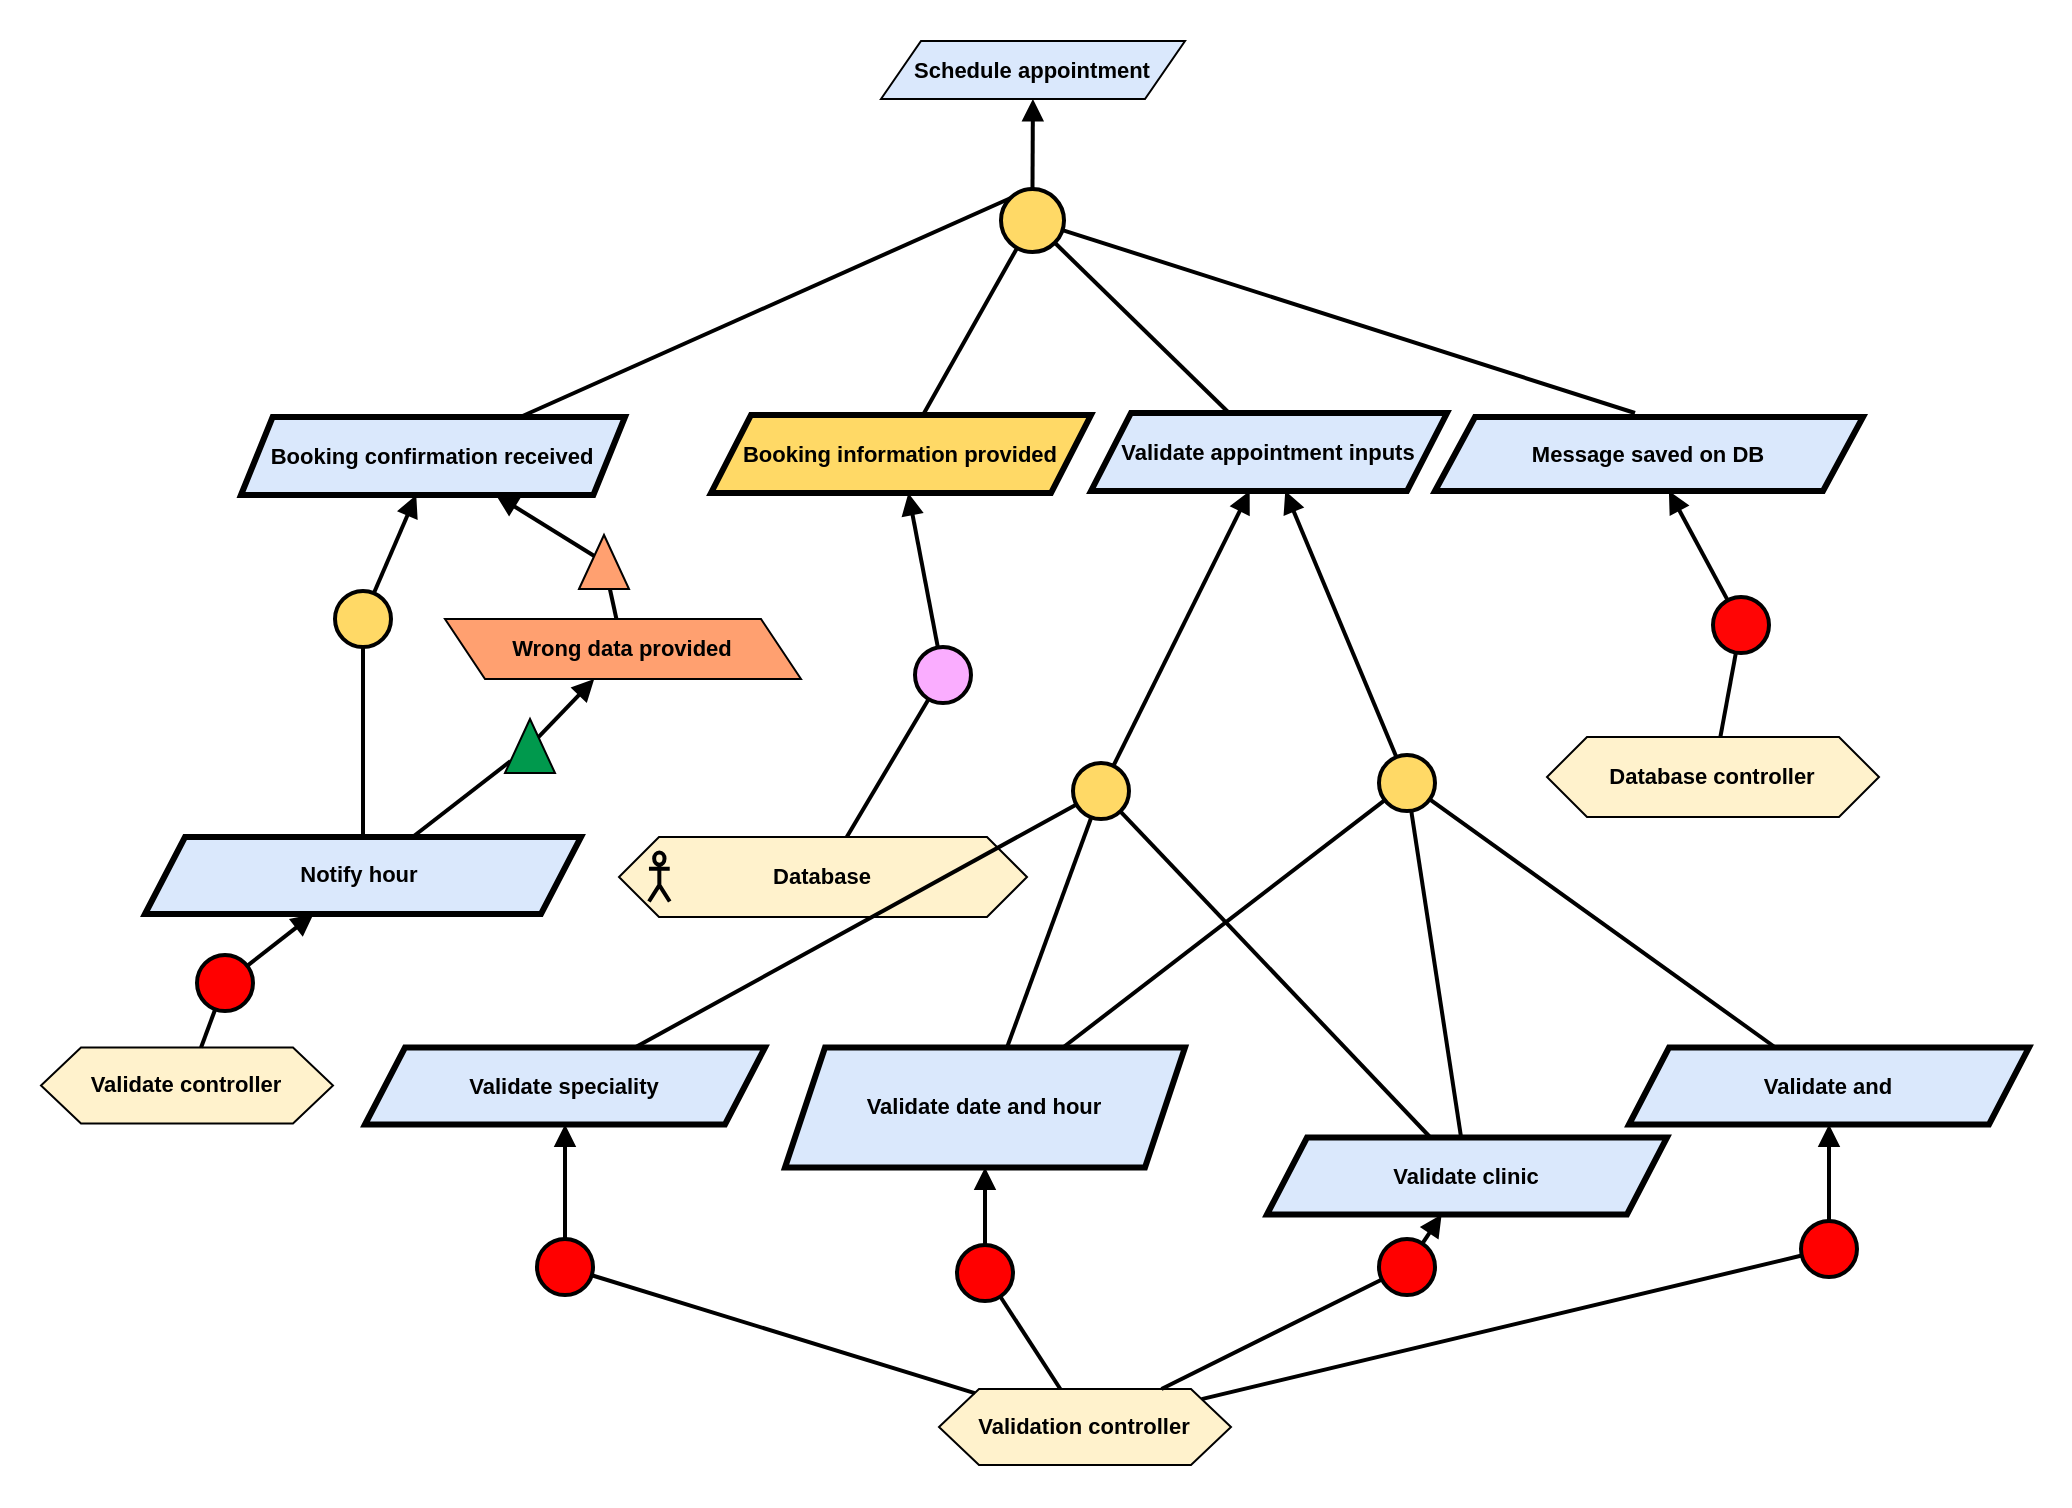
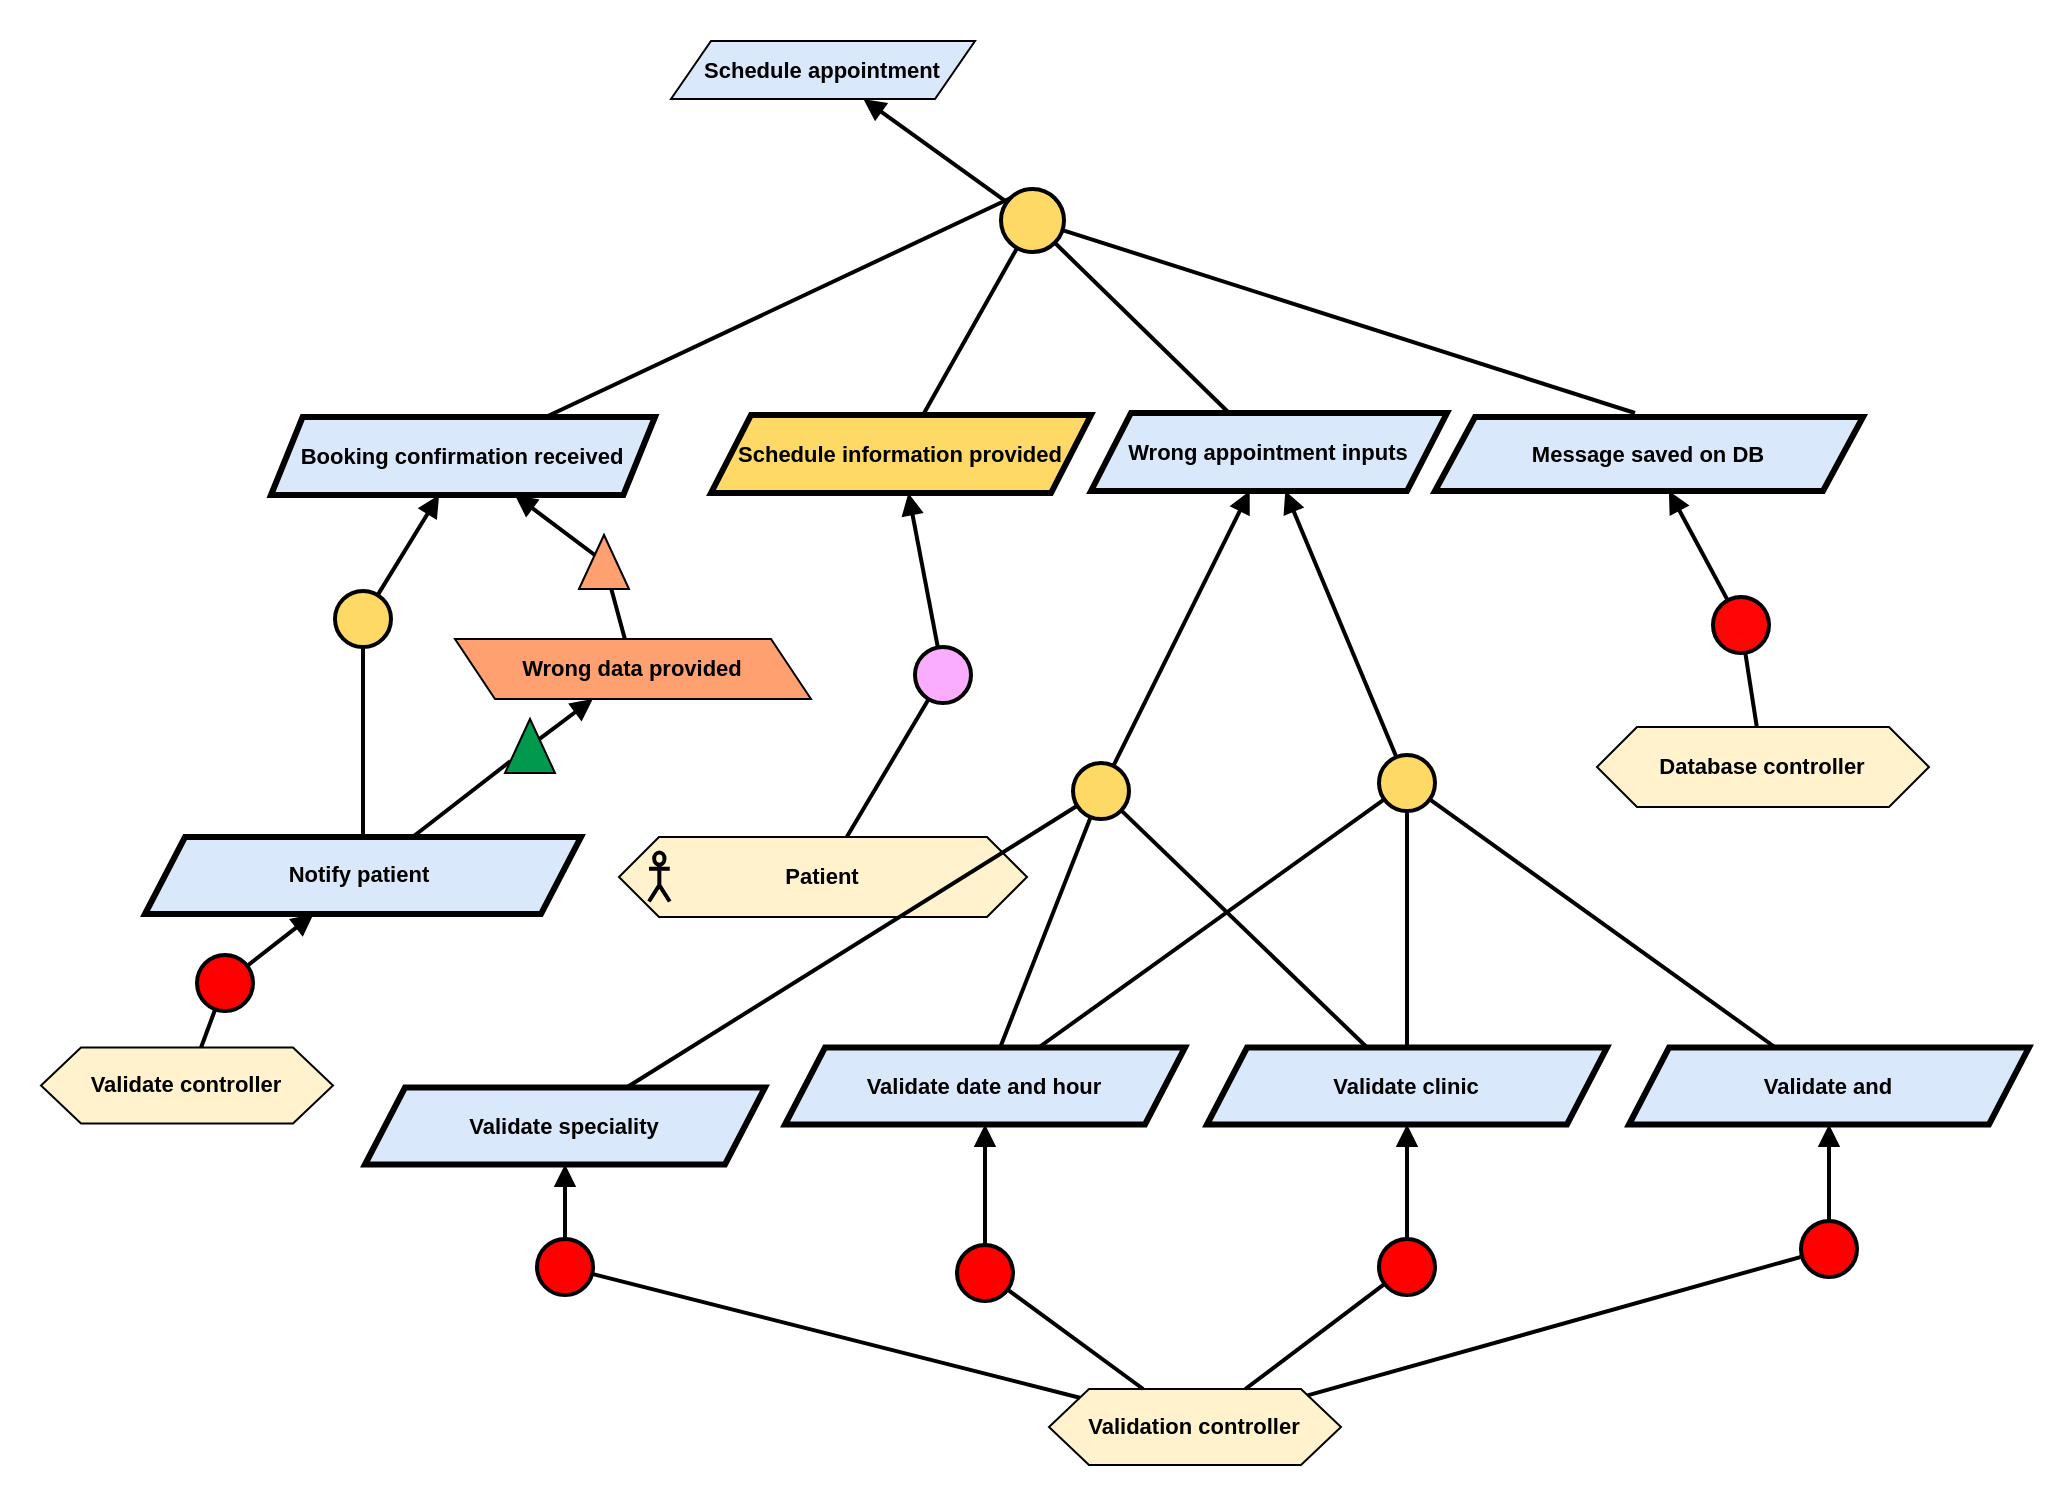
(1033, 70) -> (823, 70)
(1269, 453) -> (1269, 453)
(901, 455) -> (901, 455)
(433, 456) -> (463, 456)
(623, 649) -> (633, 669)
(1713, 777) -> (1763, 767)
(363, 875) -> (363, 875)
(823, 877) -> (823, 877)
(565, 1086) -> (565, 1126)
(985, 1108) -> (985, 1086)
(1467, 1176) -> (1407, 1086)
(1085, 1427) -> (1195, 1427)
